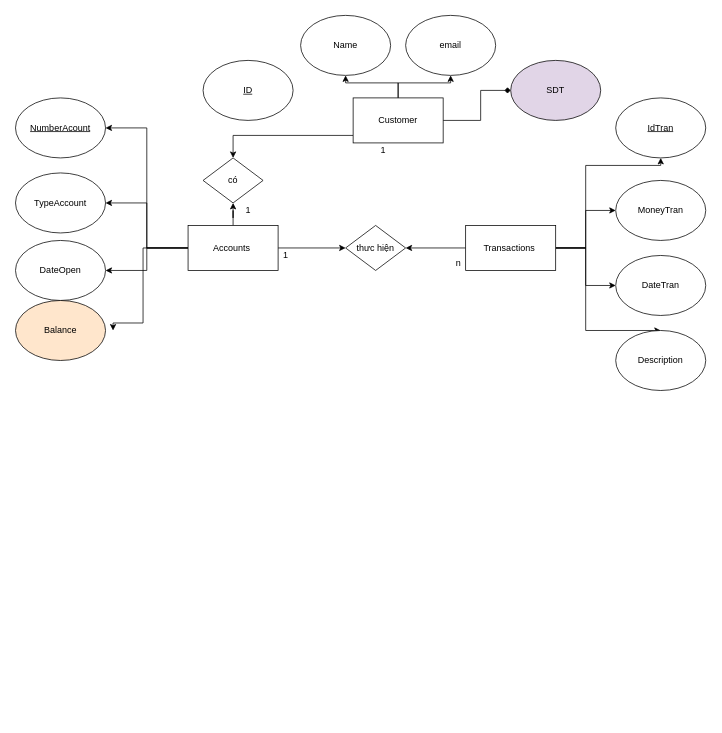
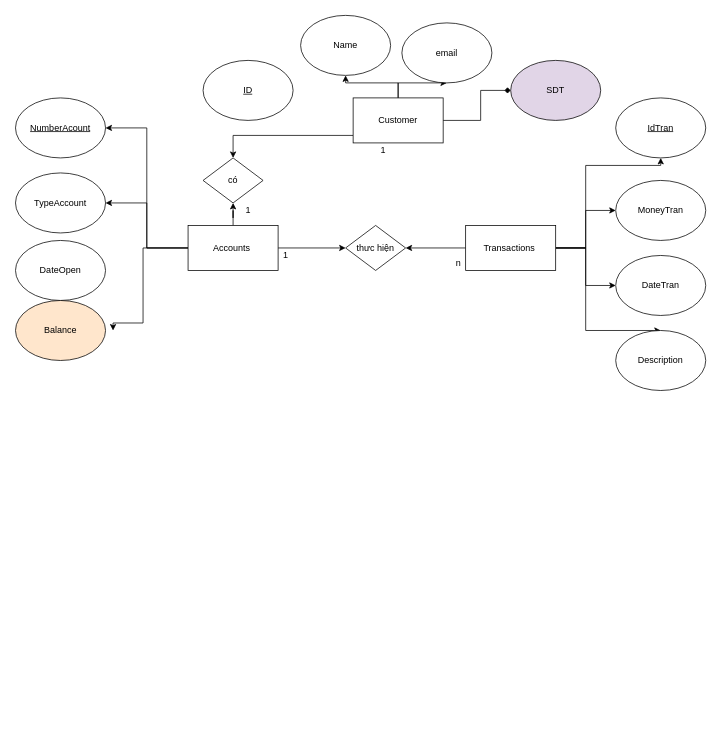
(450, 45) -> (447, 53)
(140, 270) -> none
